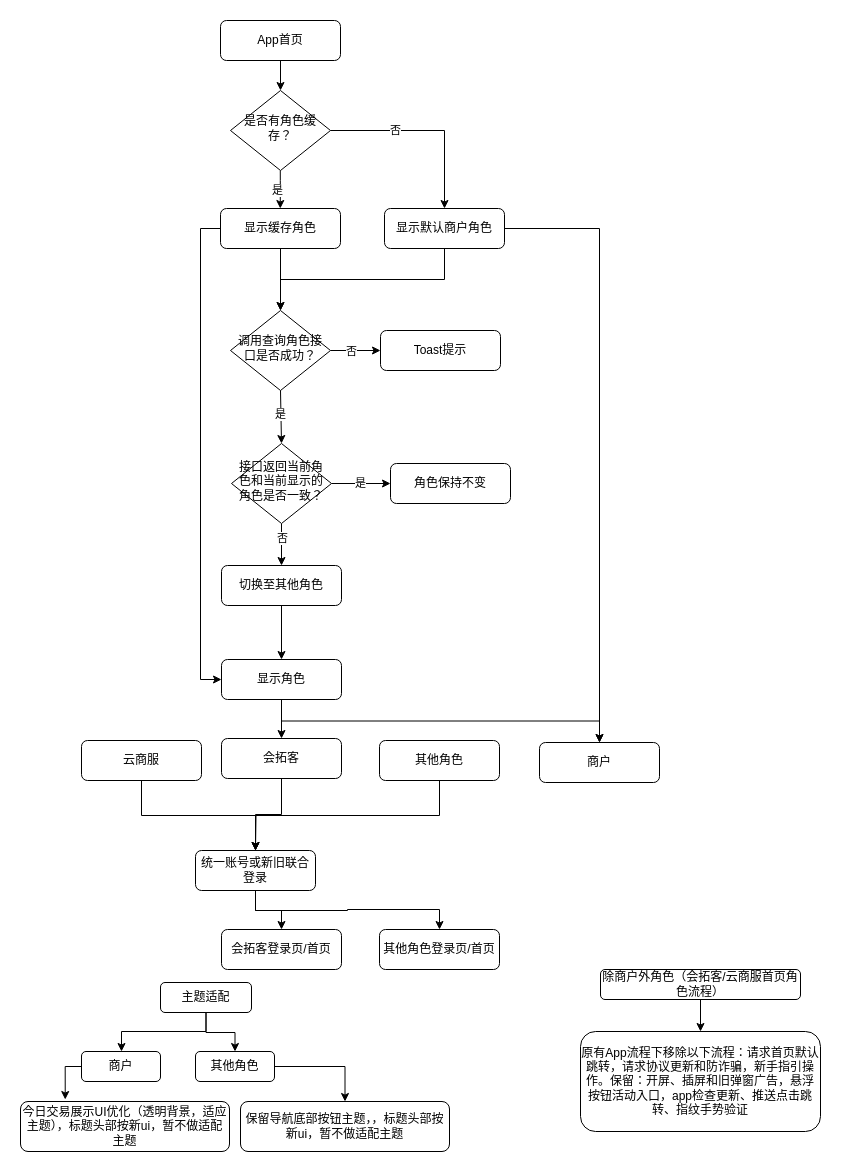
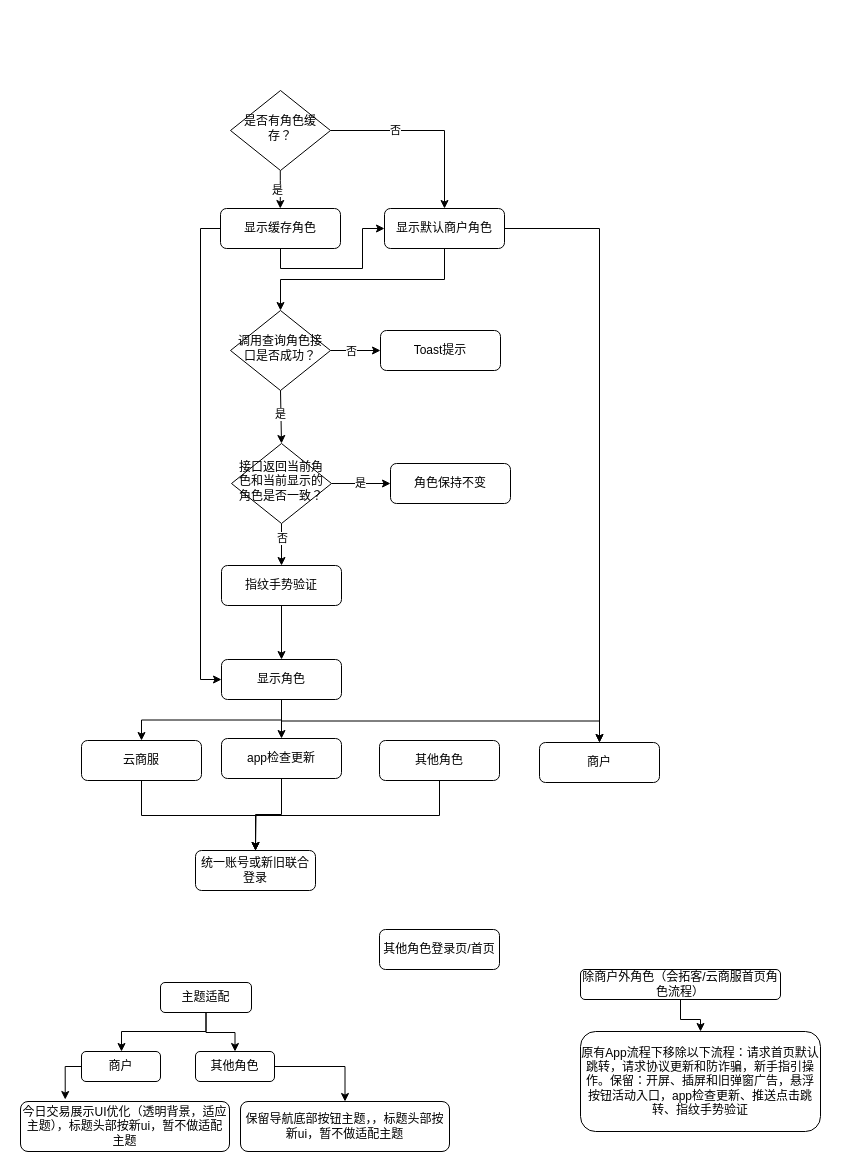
(281, 41) -> none
(281, 72) -> none
(281, 271) -> (348, 269)
(282, 586) -> (282, 586)
none -> (204, 720)
(282, 759) -> (282, 759)
(368, 910) -> none
(282, 917) -> none
(282, 950) -> none
(701, 985) -> (681, 985)
